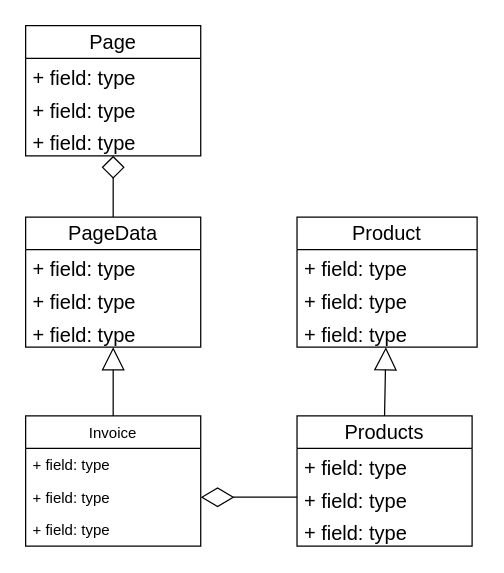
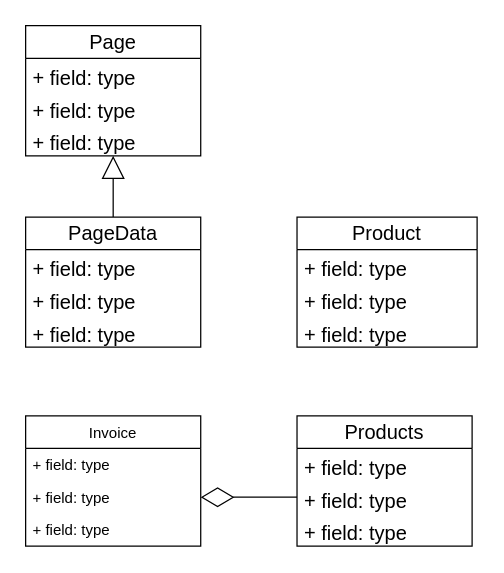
(113, 179) -> (113, 179)
(113, 392) -> none
(385, 392) -> none
